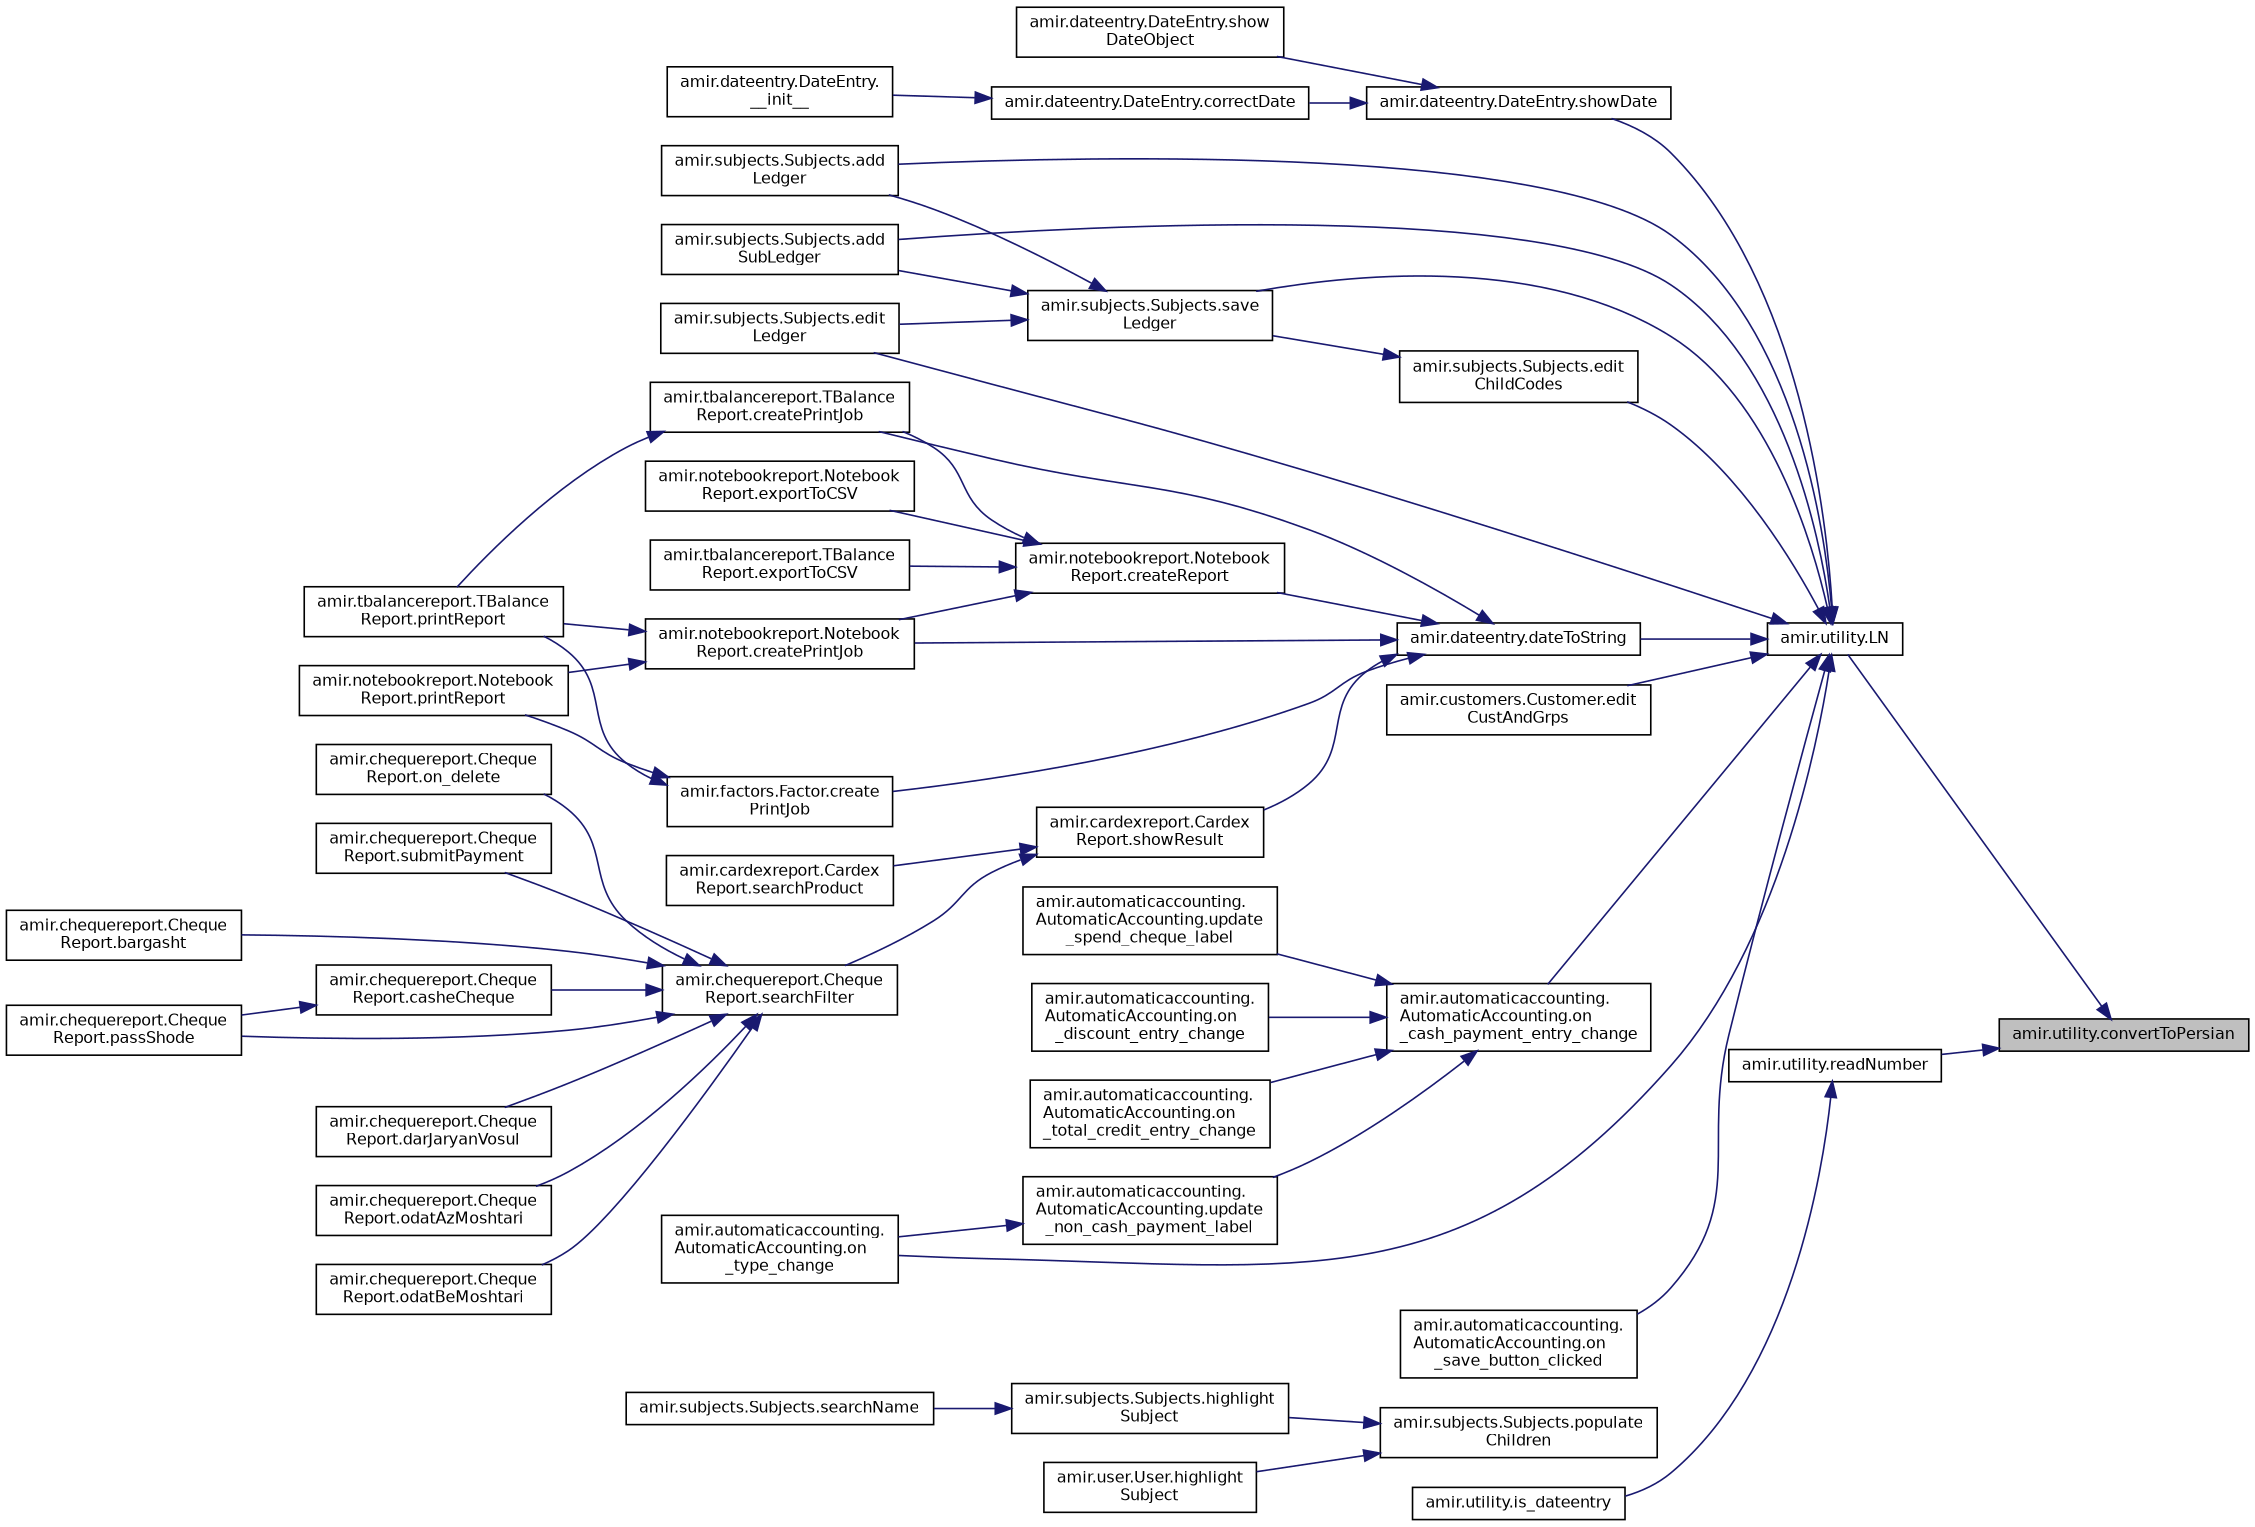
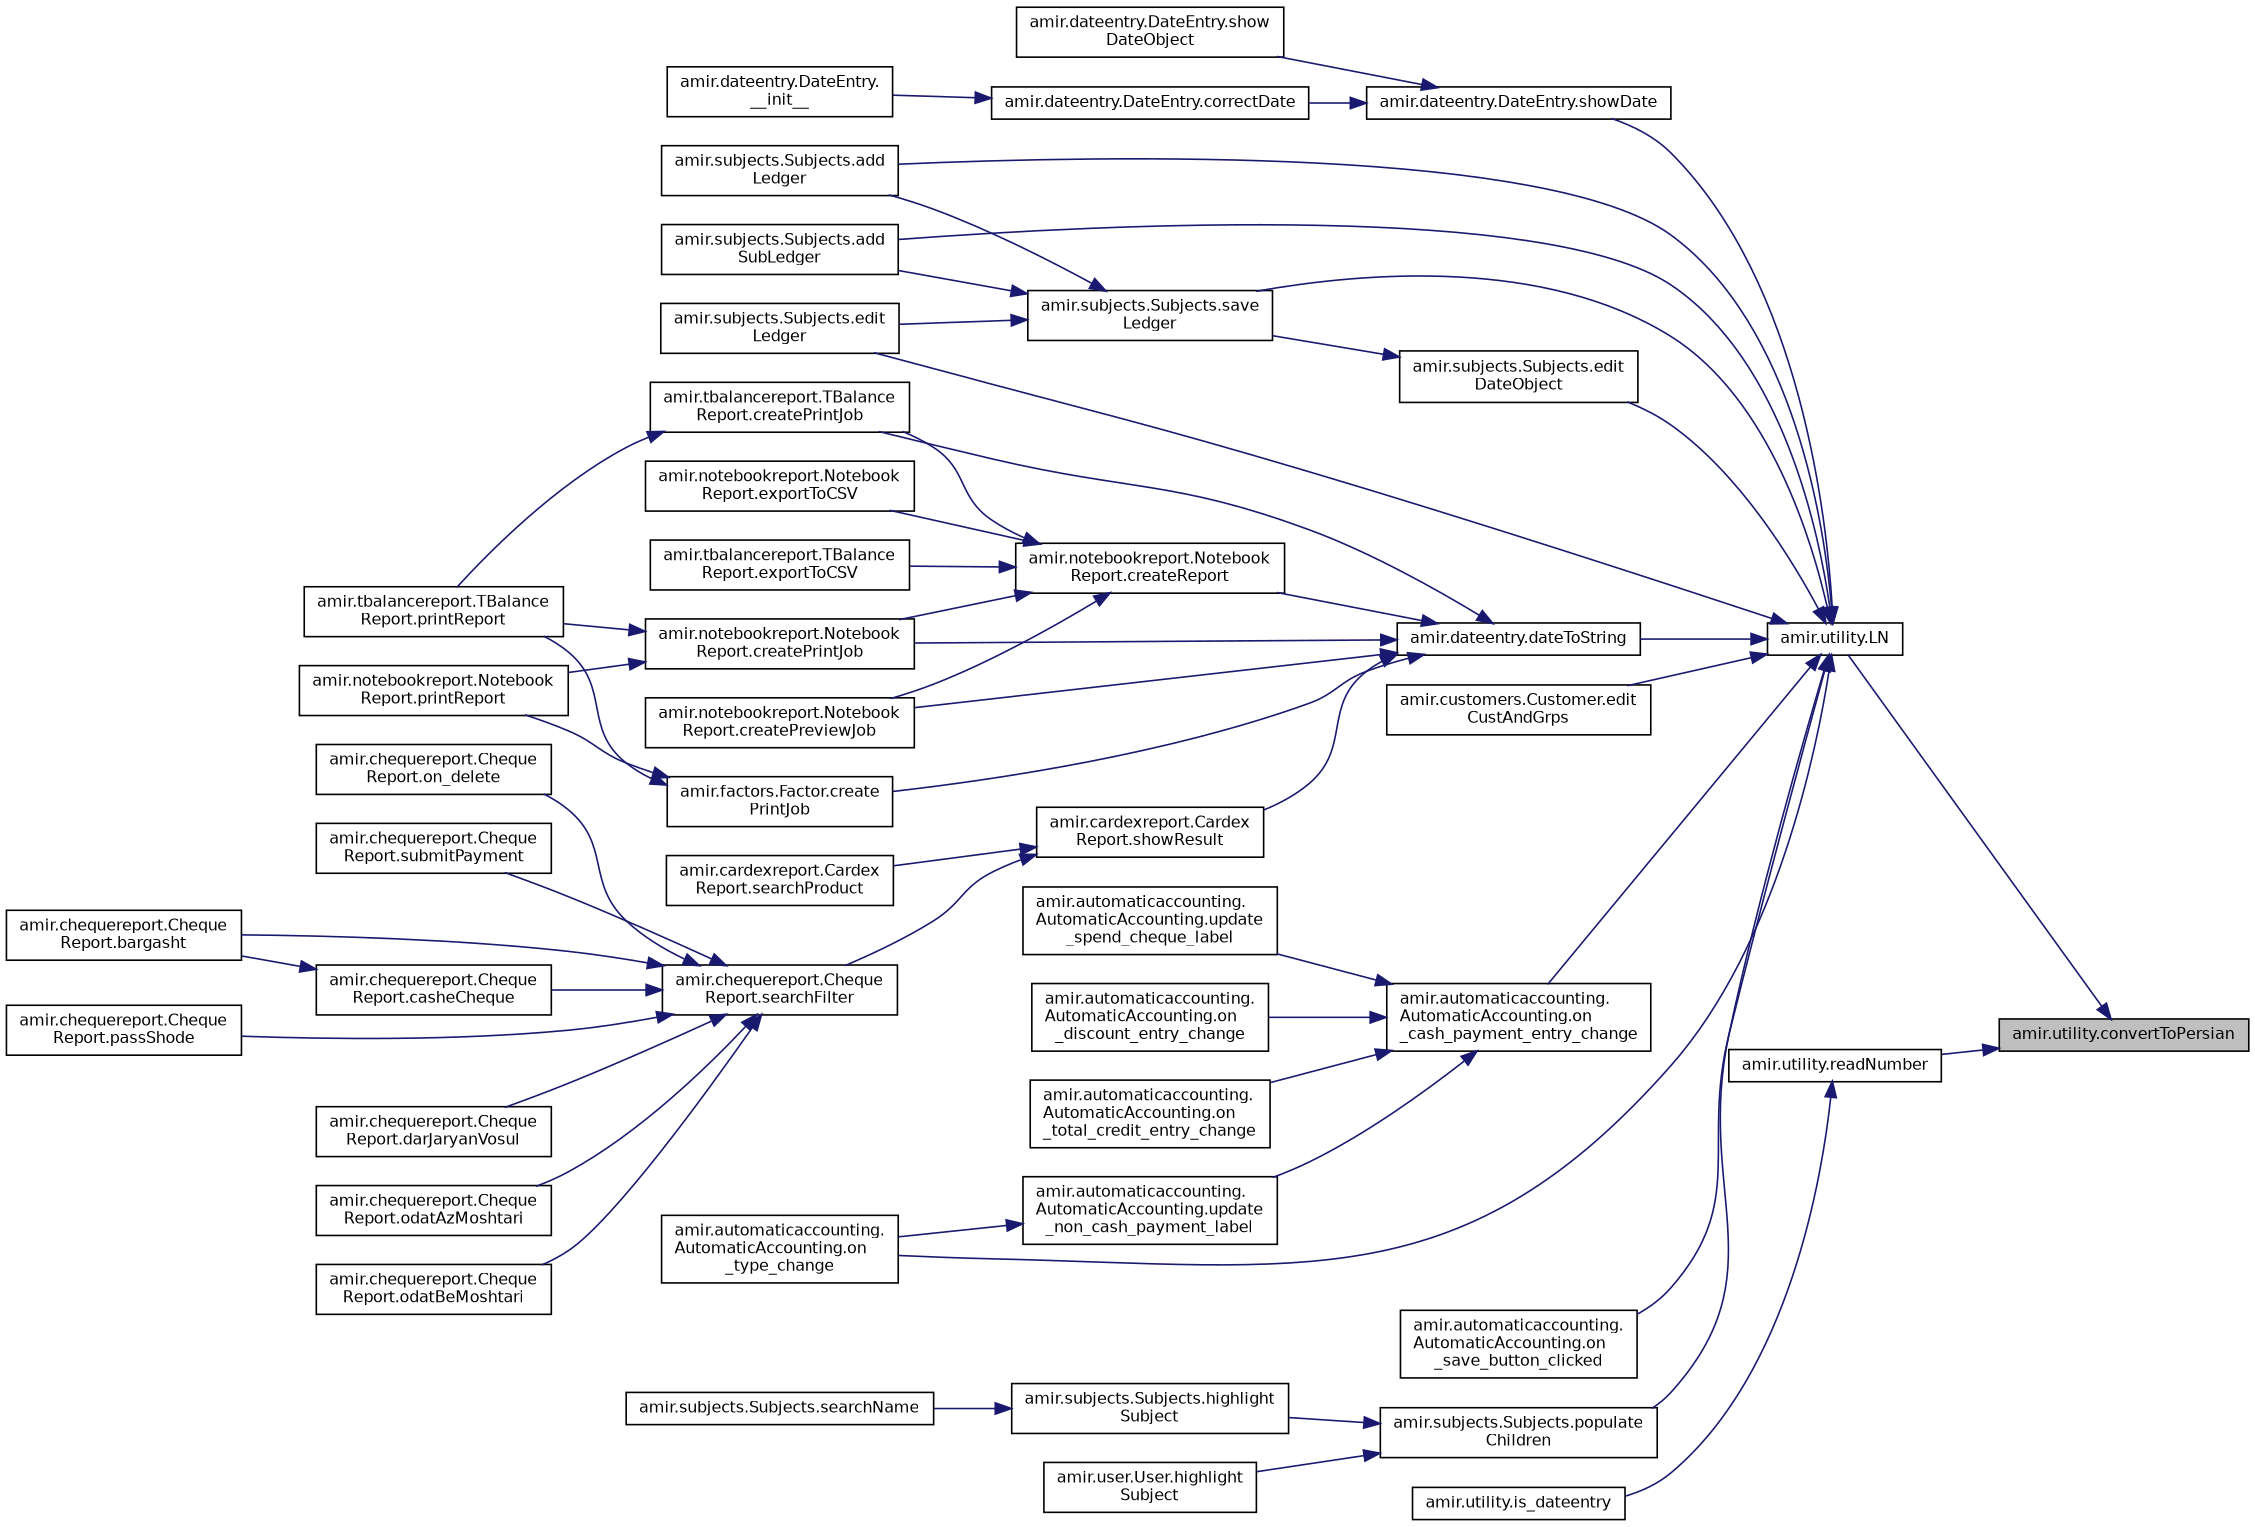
(1519, 377) -> (1519, 377)
none -> (780, 723)
(271, 1011) -> (271, 961)
none -> (1725, 1200)
